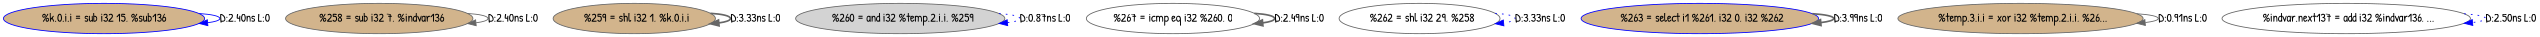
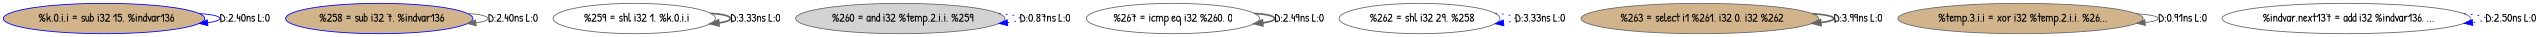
(104, 19) -> (104, 19)
(379, 19) -> (379, 19)
(634, 19) -> (634, 19)
(1700, 19) -> (1700, 19)
